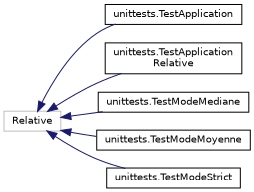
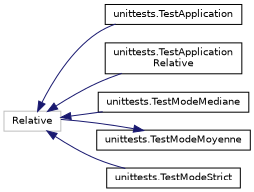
(84, 134) -> (97, 123)
